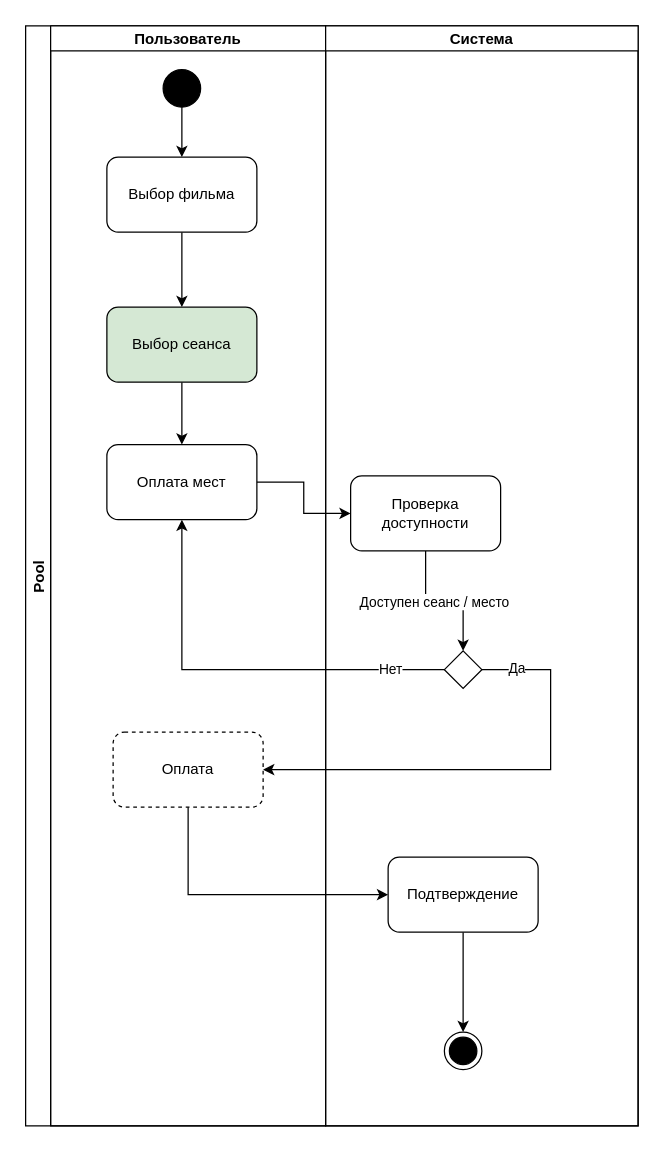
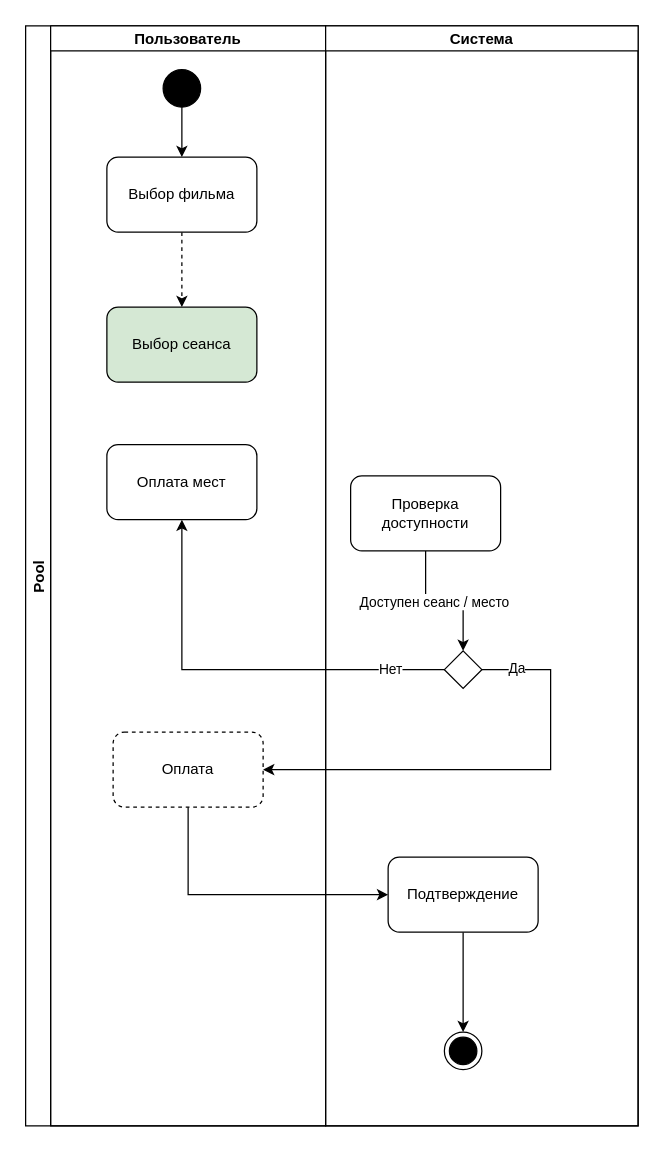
(182, 266) -> (182, 266)
(182, 409) -> none
(304, 493) -> none
